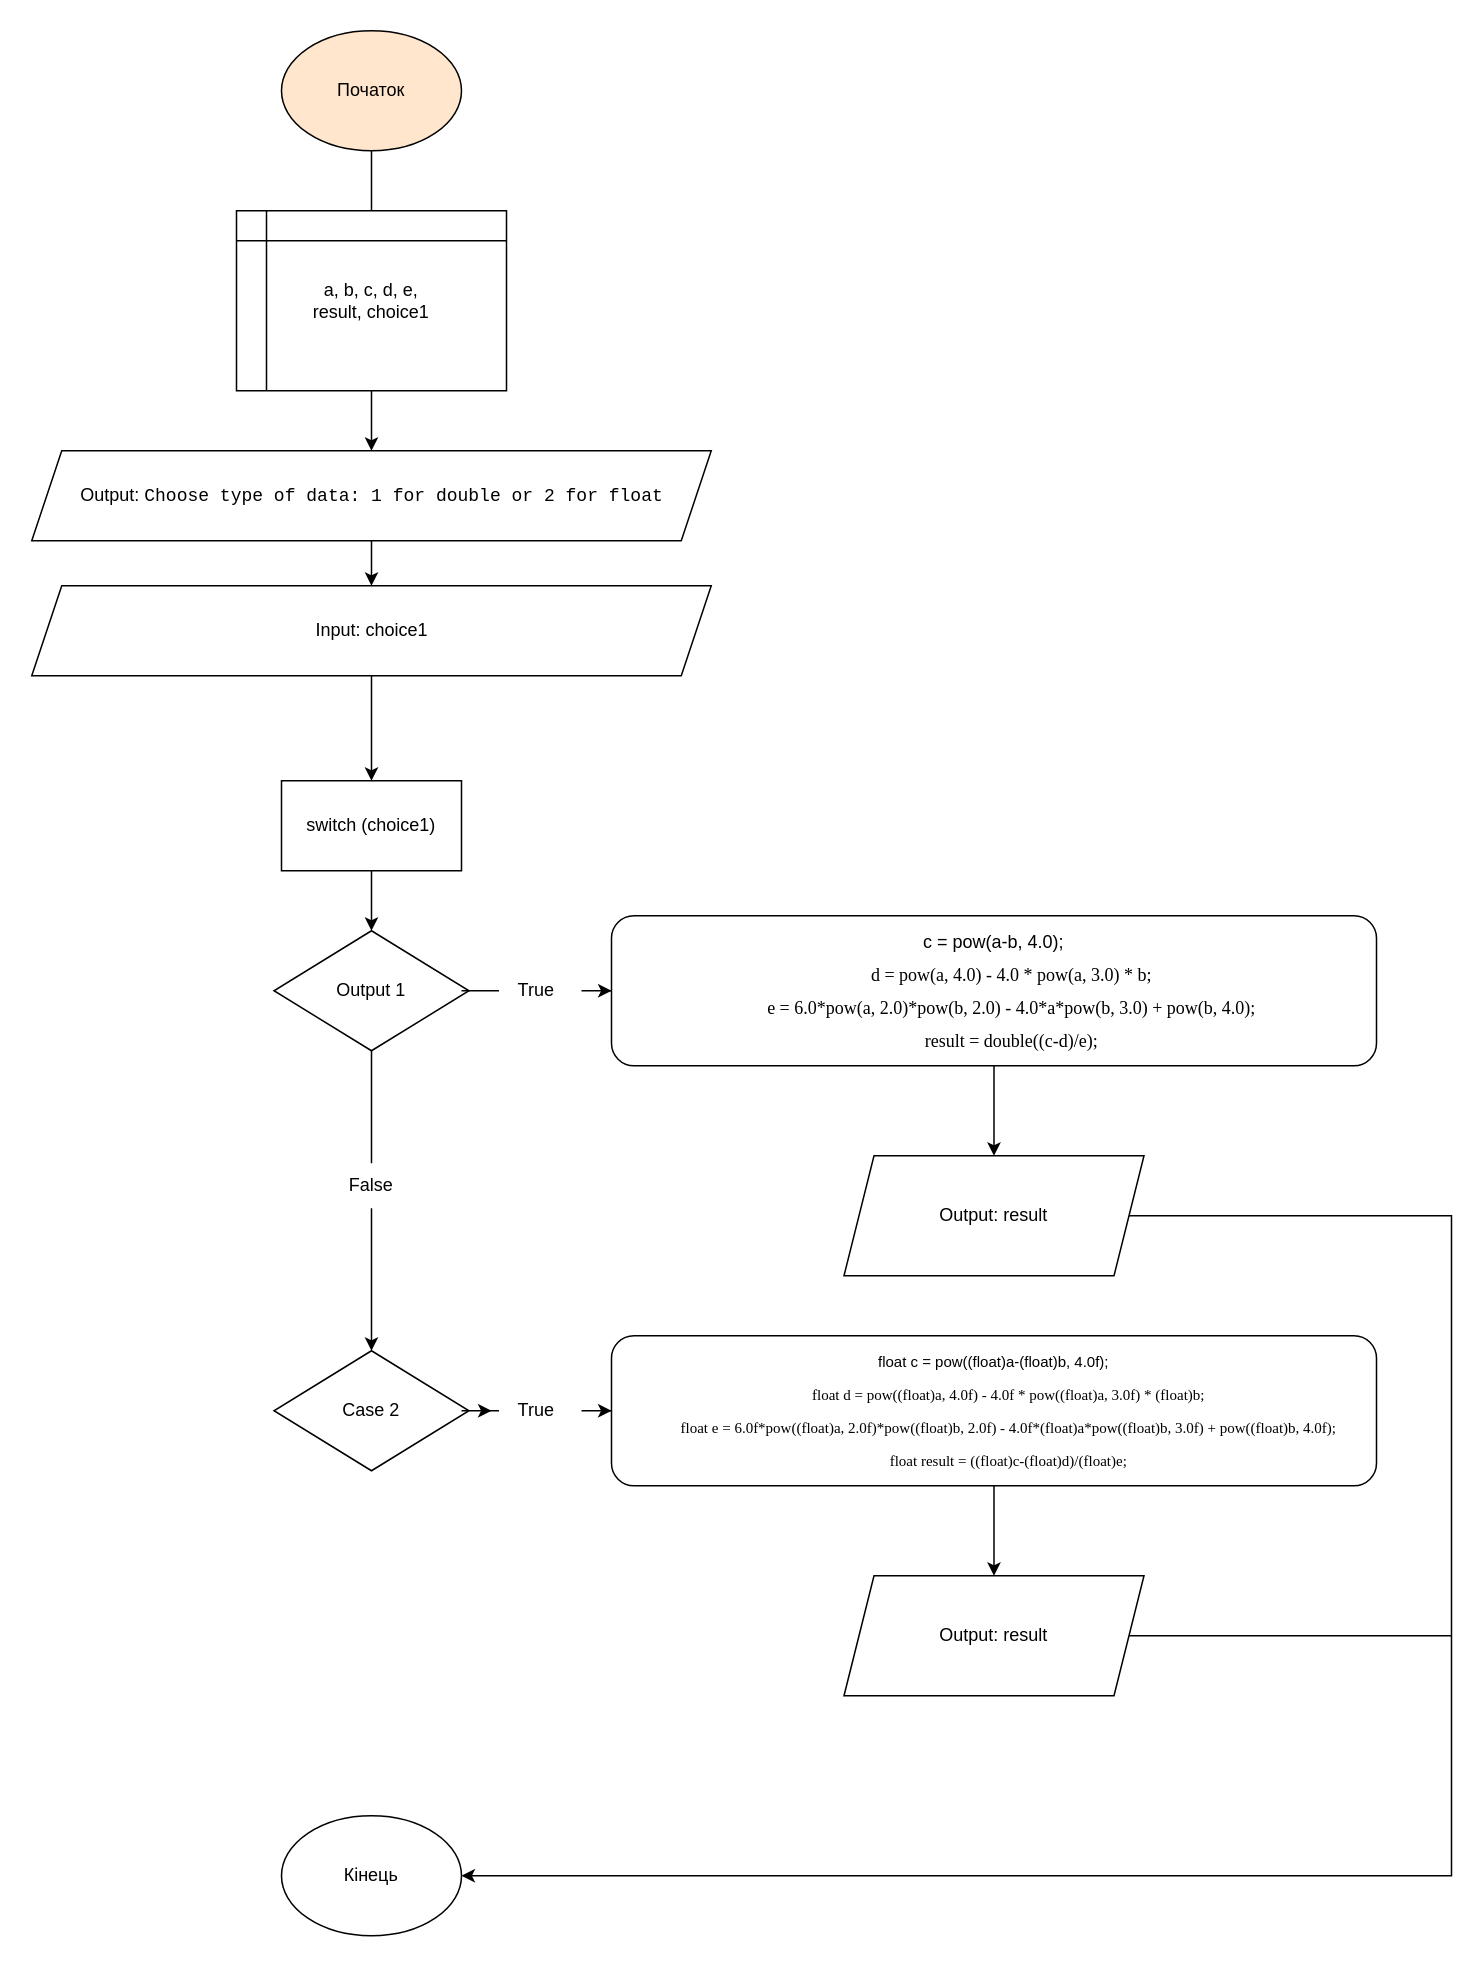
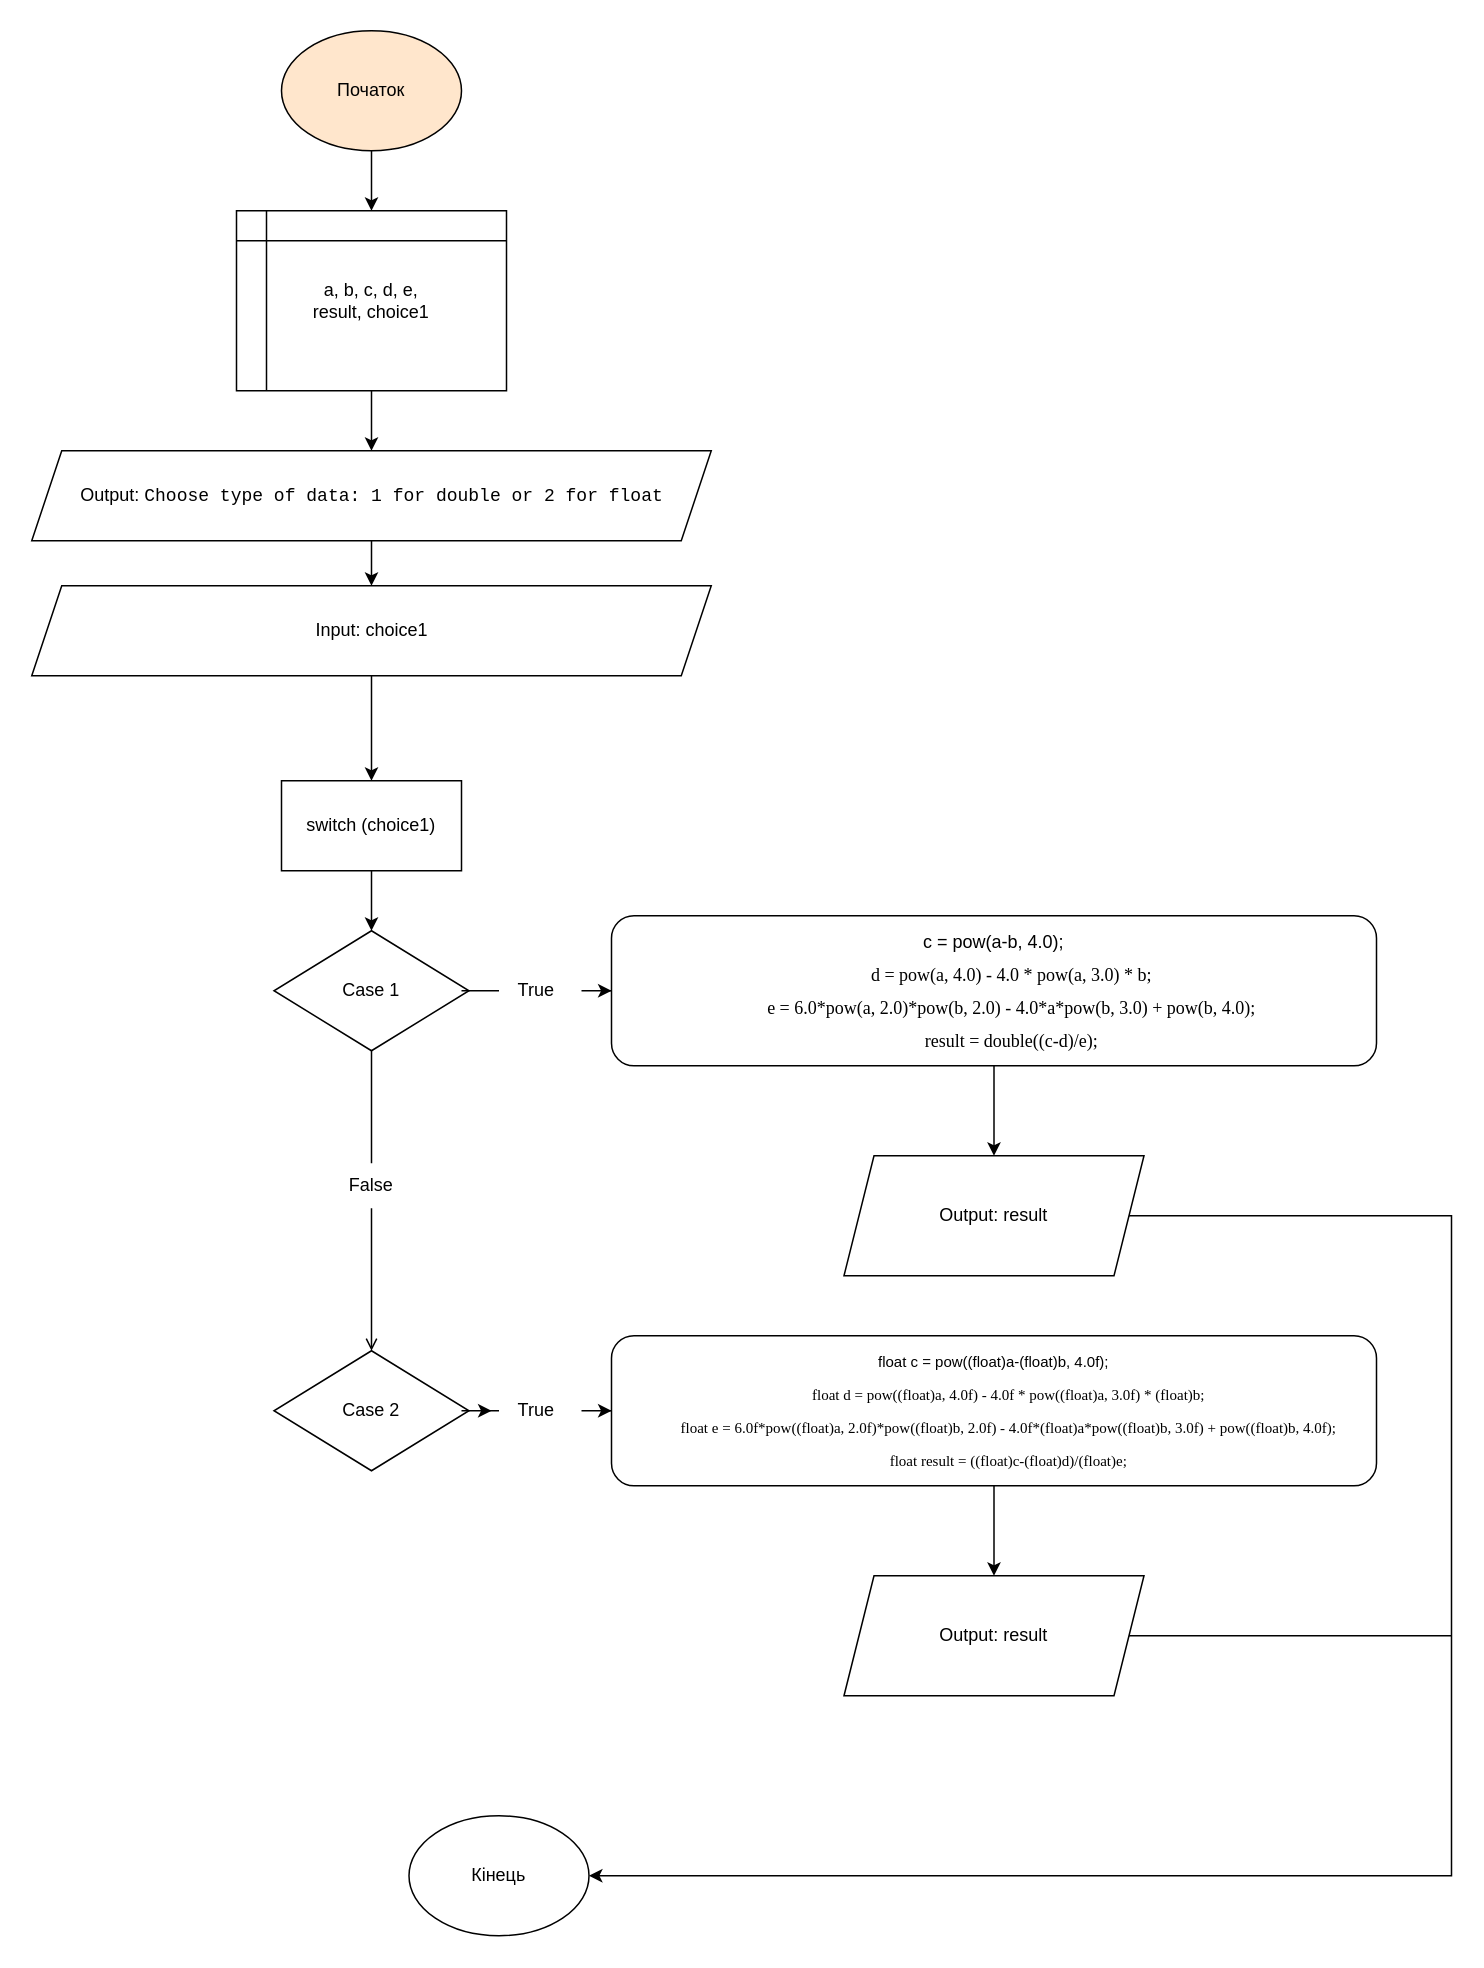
(371, 203) -> (371, 199)
(371, 991) -> (371, 991)
(371, 1339) -> (371, 1341)
(371, 1876) -> (499, 1876)
